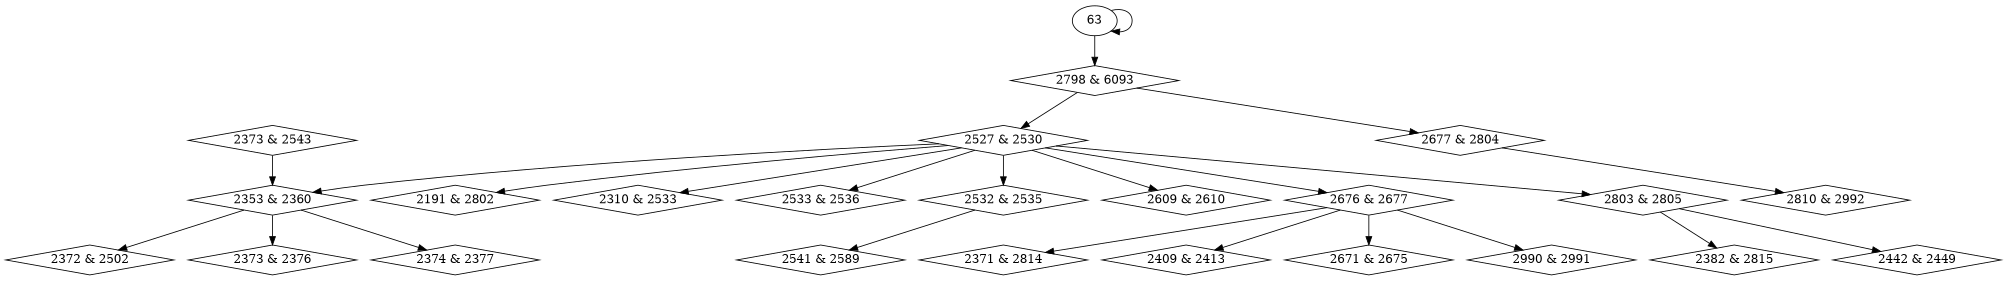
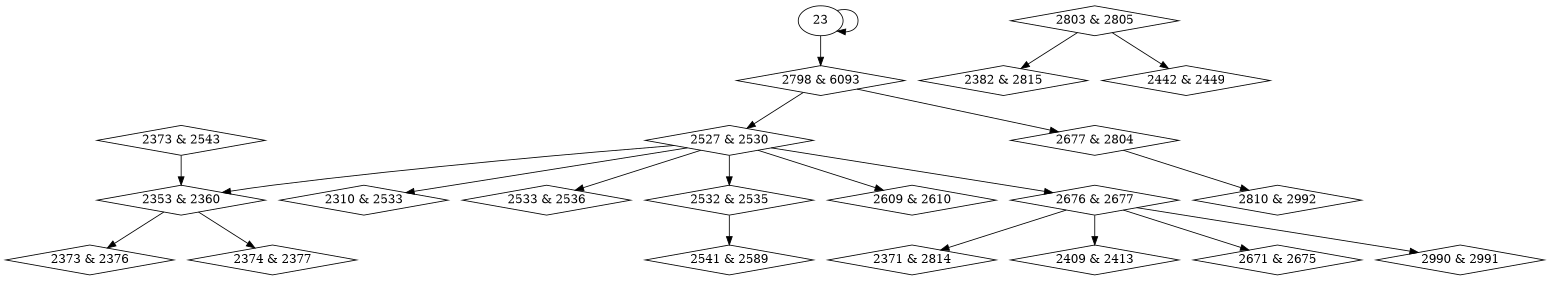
(1095, 21) -> (821, 21)
(1319, 170) -> none
(455, 200) -> none
(90, 260) -> none
